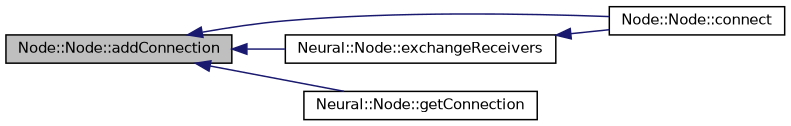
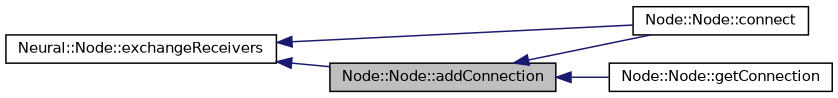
(266, 49) -> (311, 65)
(421, 106) -> (721, 77)
